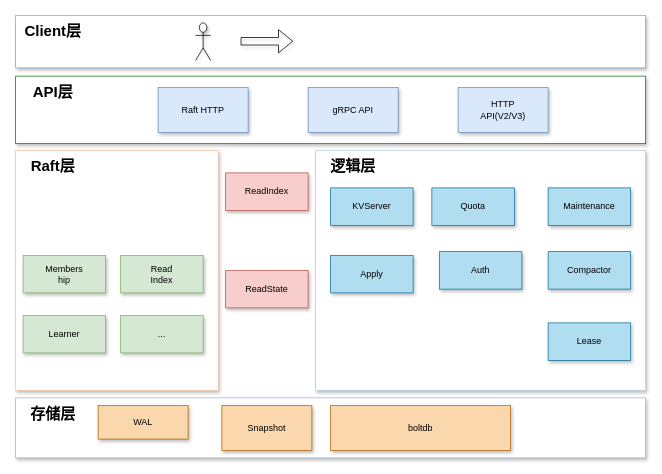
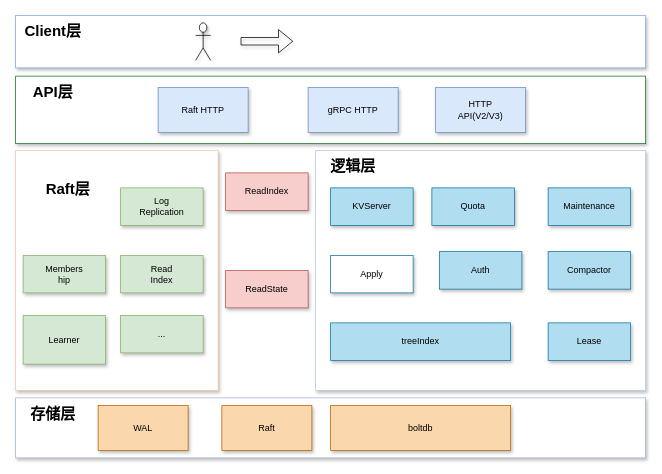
(353, 110) -> (353, 110)
(503, 110) -> (480, 110)
(53, 165) -> (68, 188)
none -> (162, 207)
(372, 274) -> (372, 274)
(64, 334) -> (64, 340)
none -> (420, 342)
(143, 422) -> (143, 428)
(267, 428) -> (267, 428)
